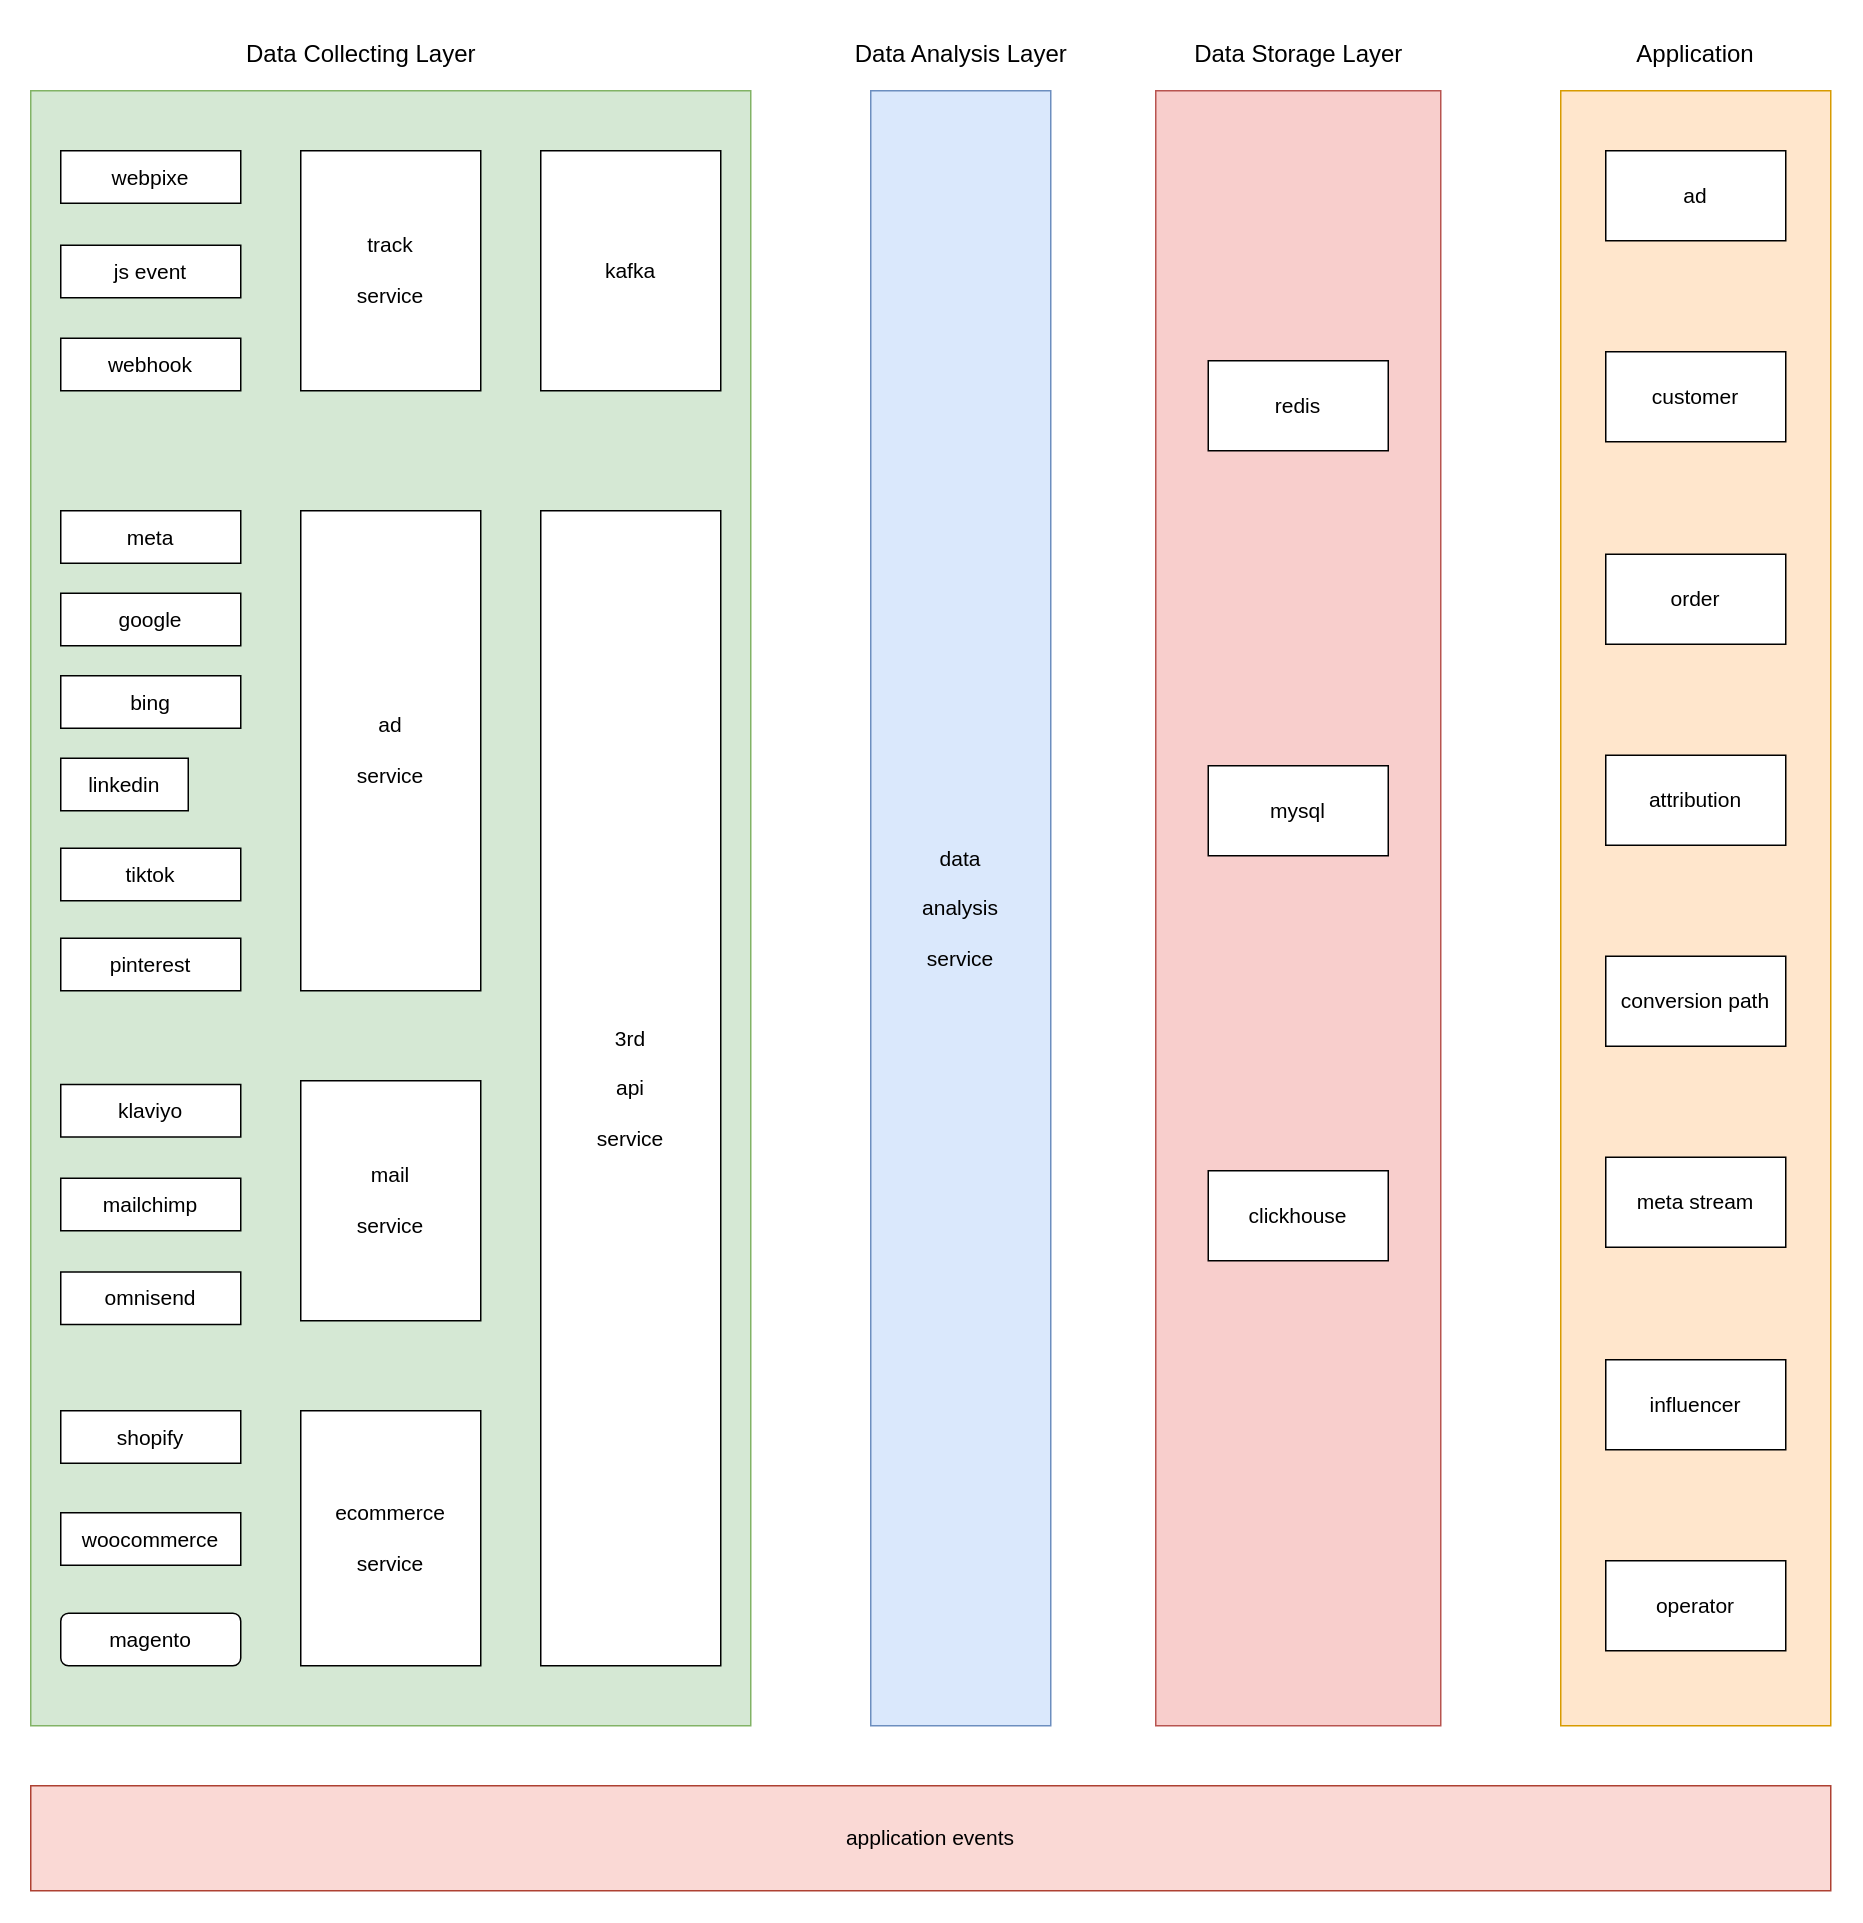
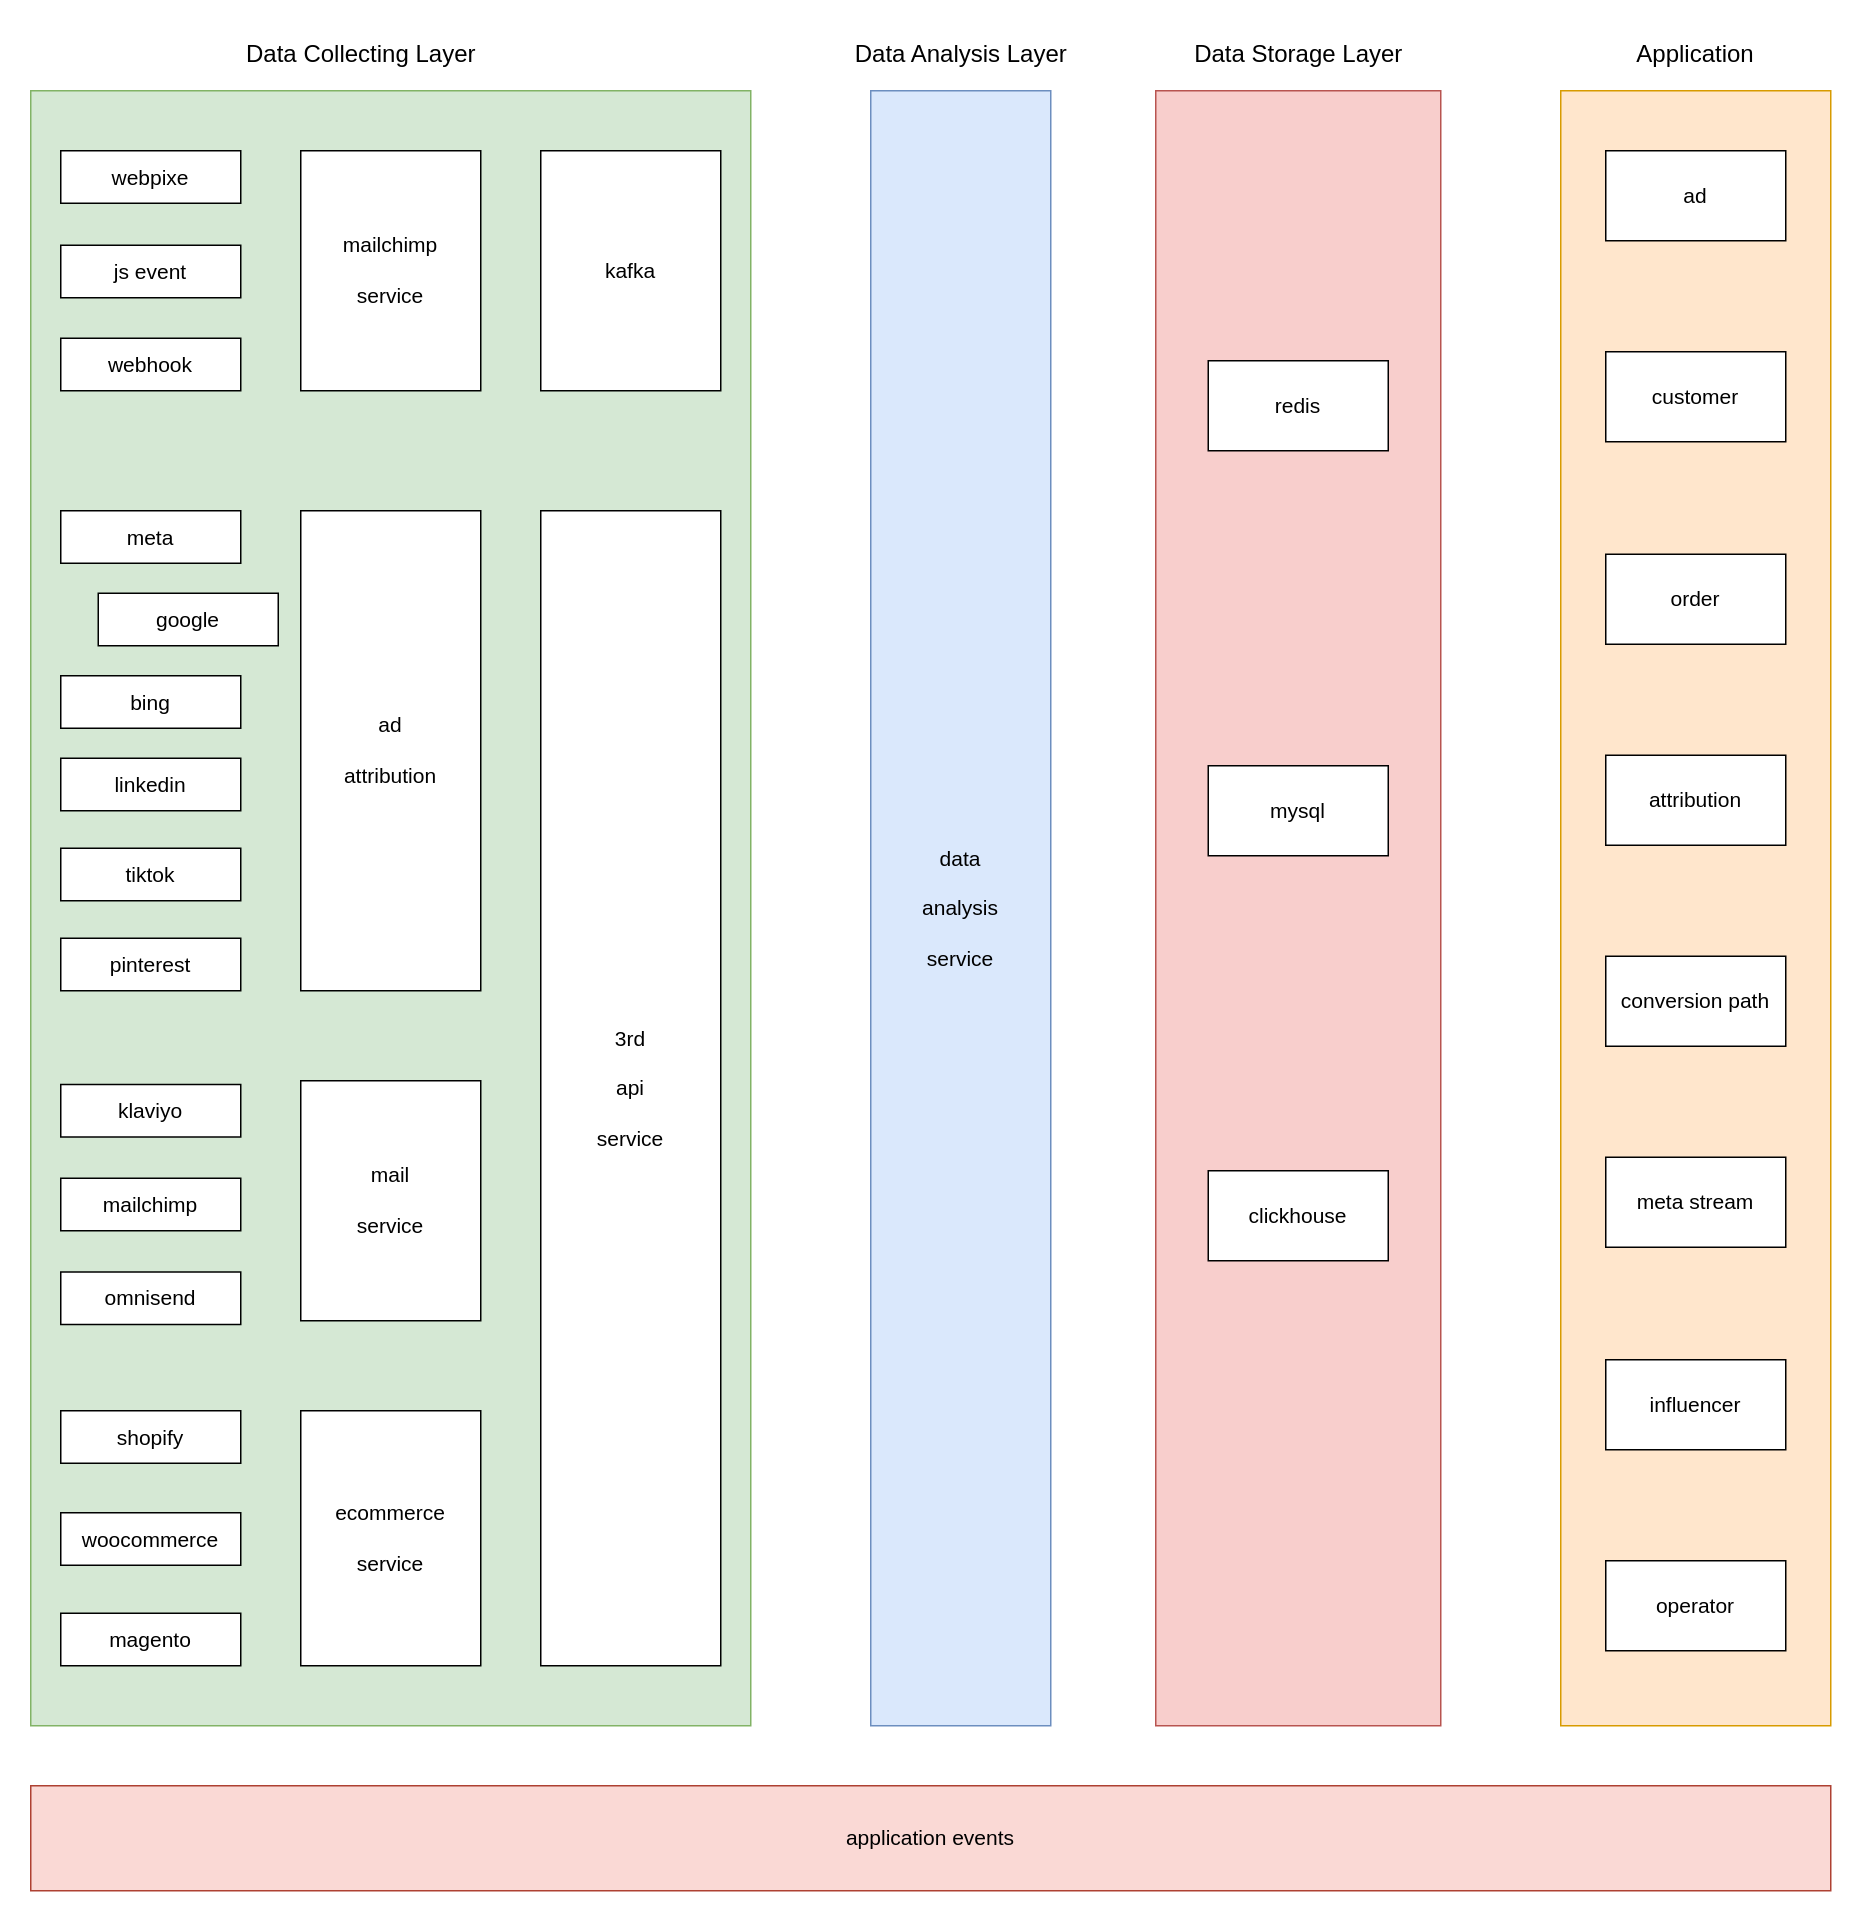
(391, 271) -> (391, 271)
(151, 620) -> (188, 620)
(391, 751) -> (391, 751)
(125, 785) -> (151, 785)
(151, 1640) -> (151, 1640)
